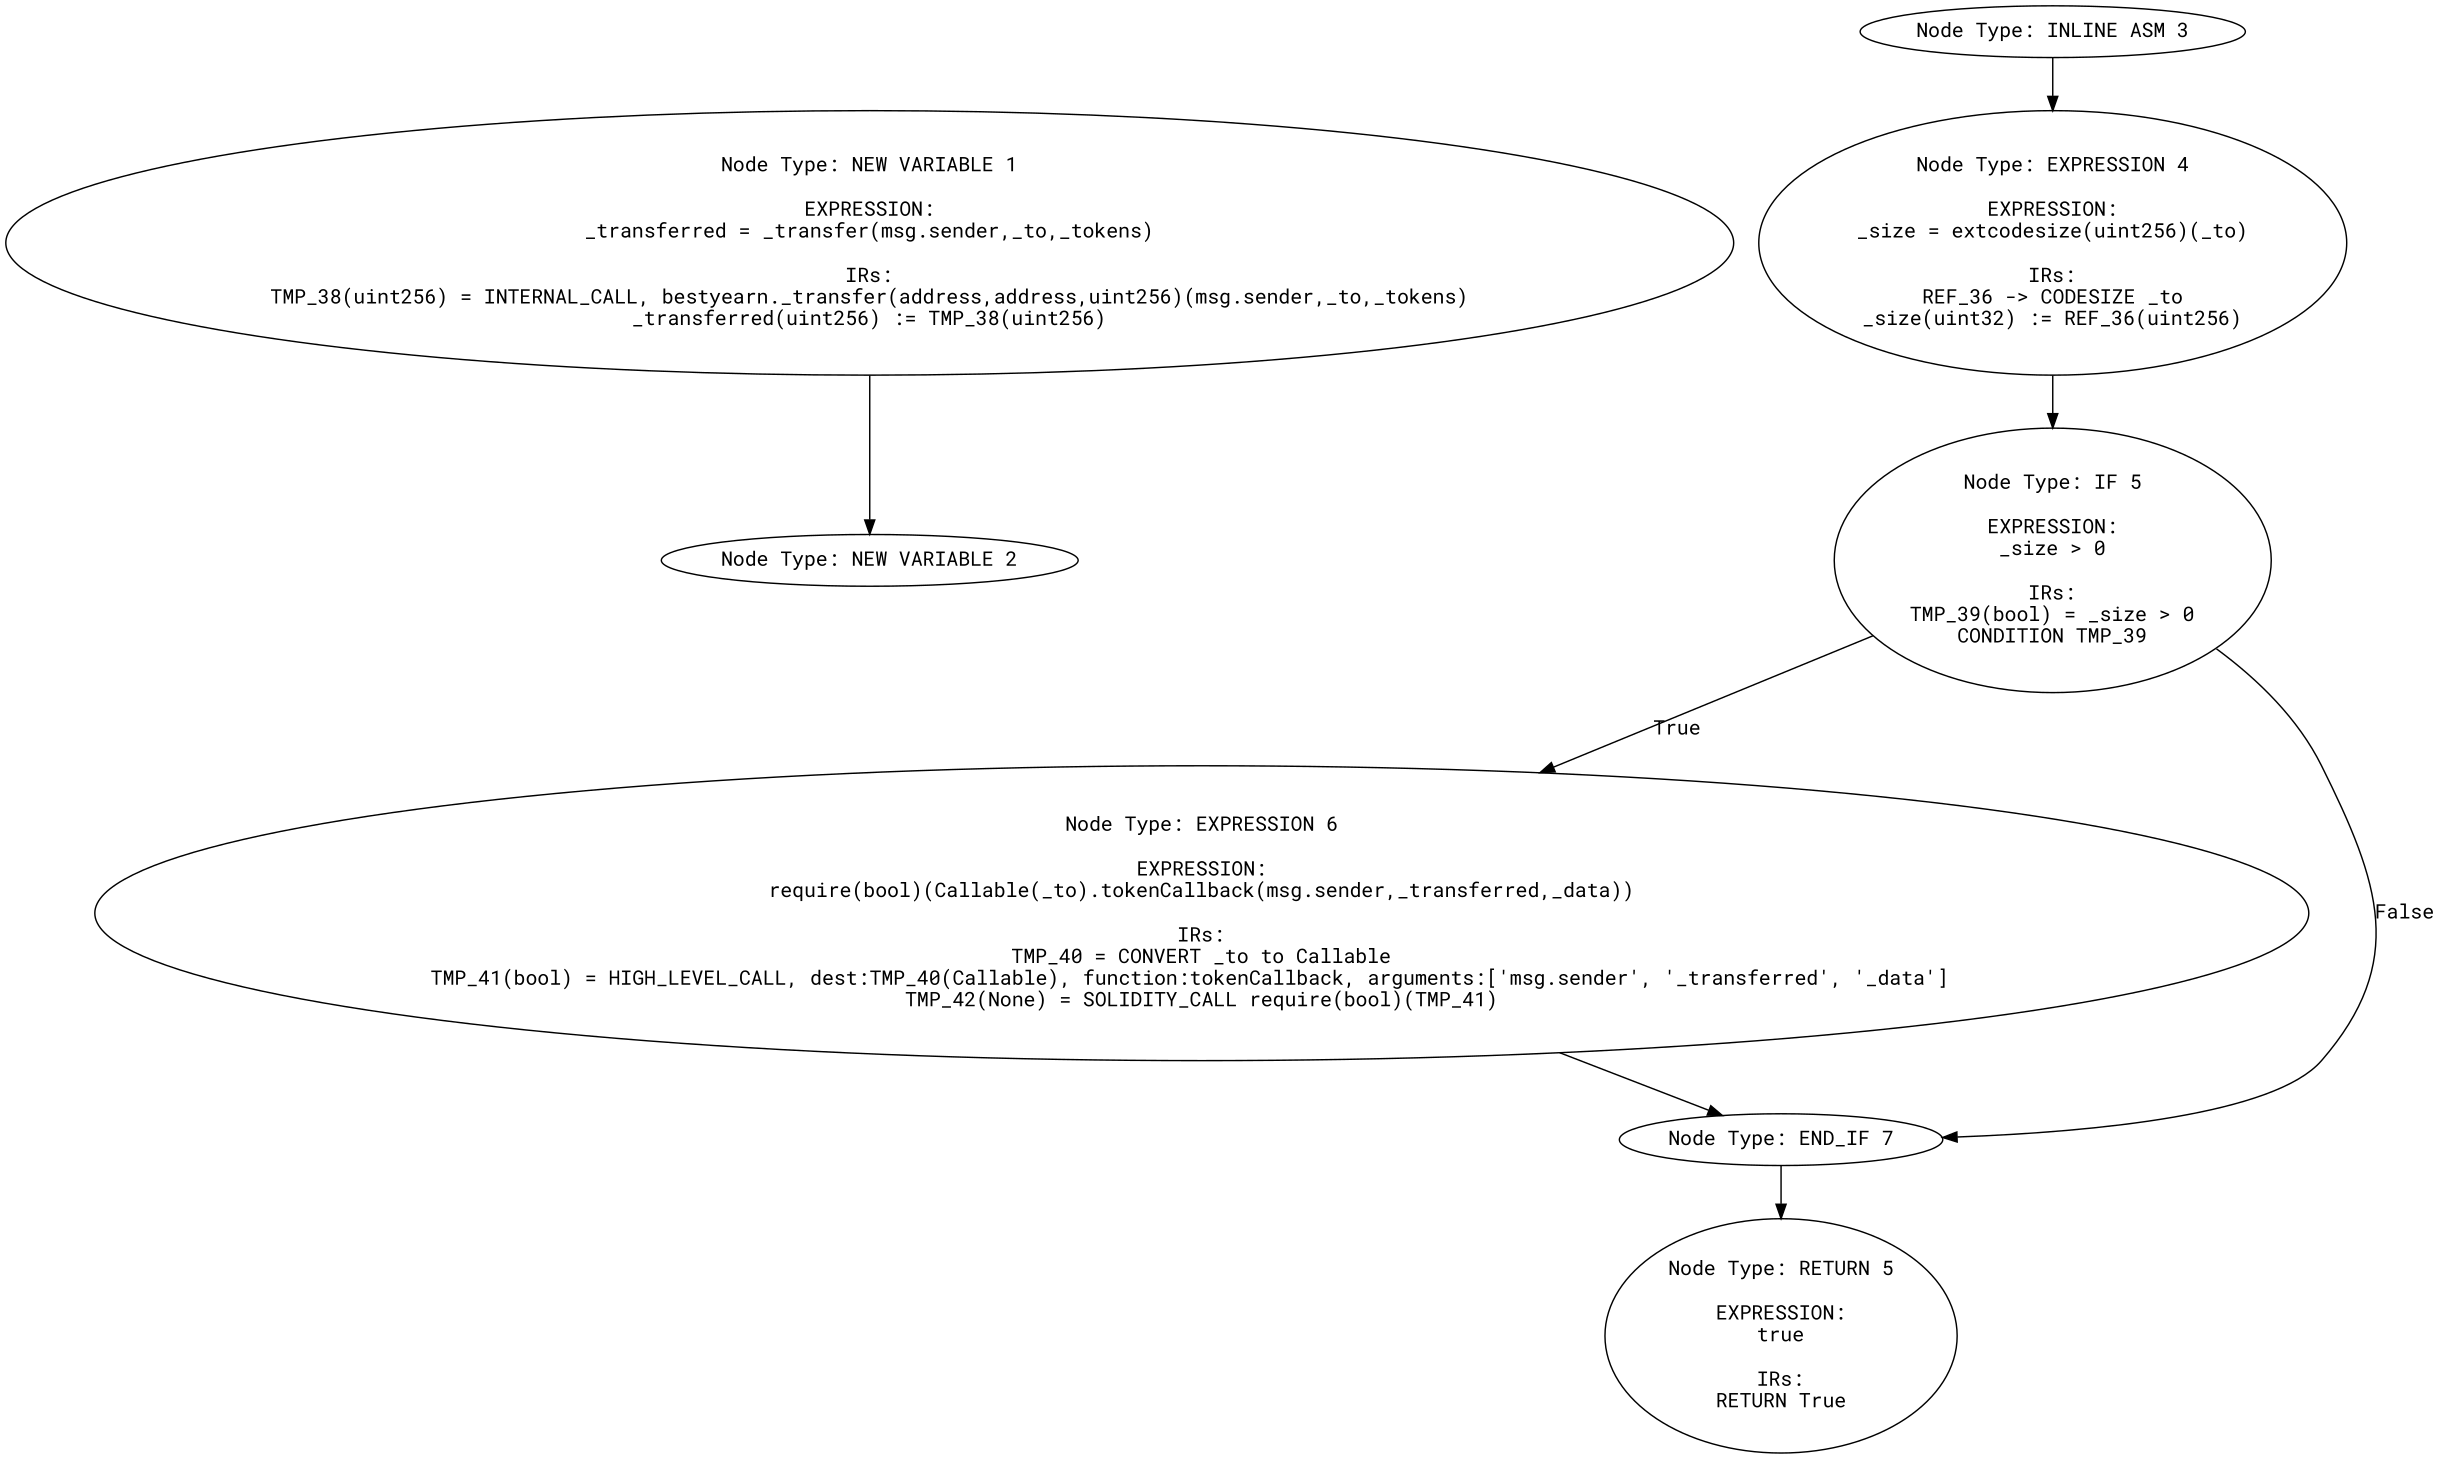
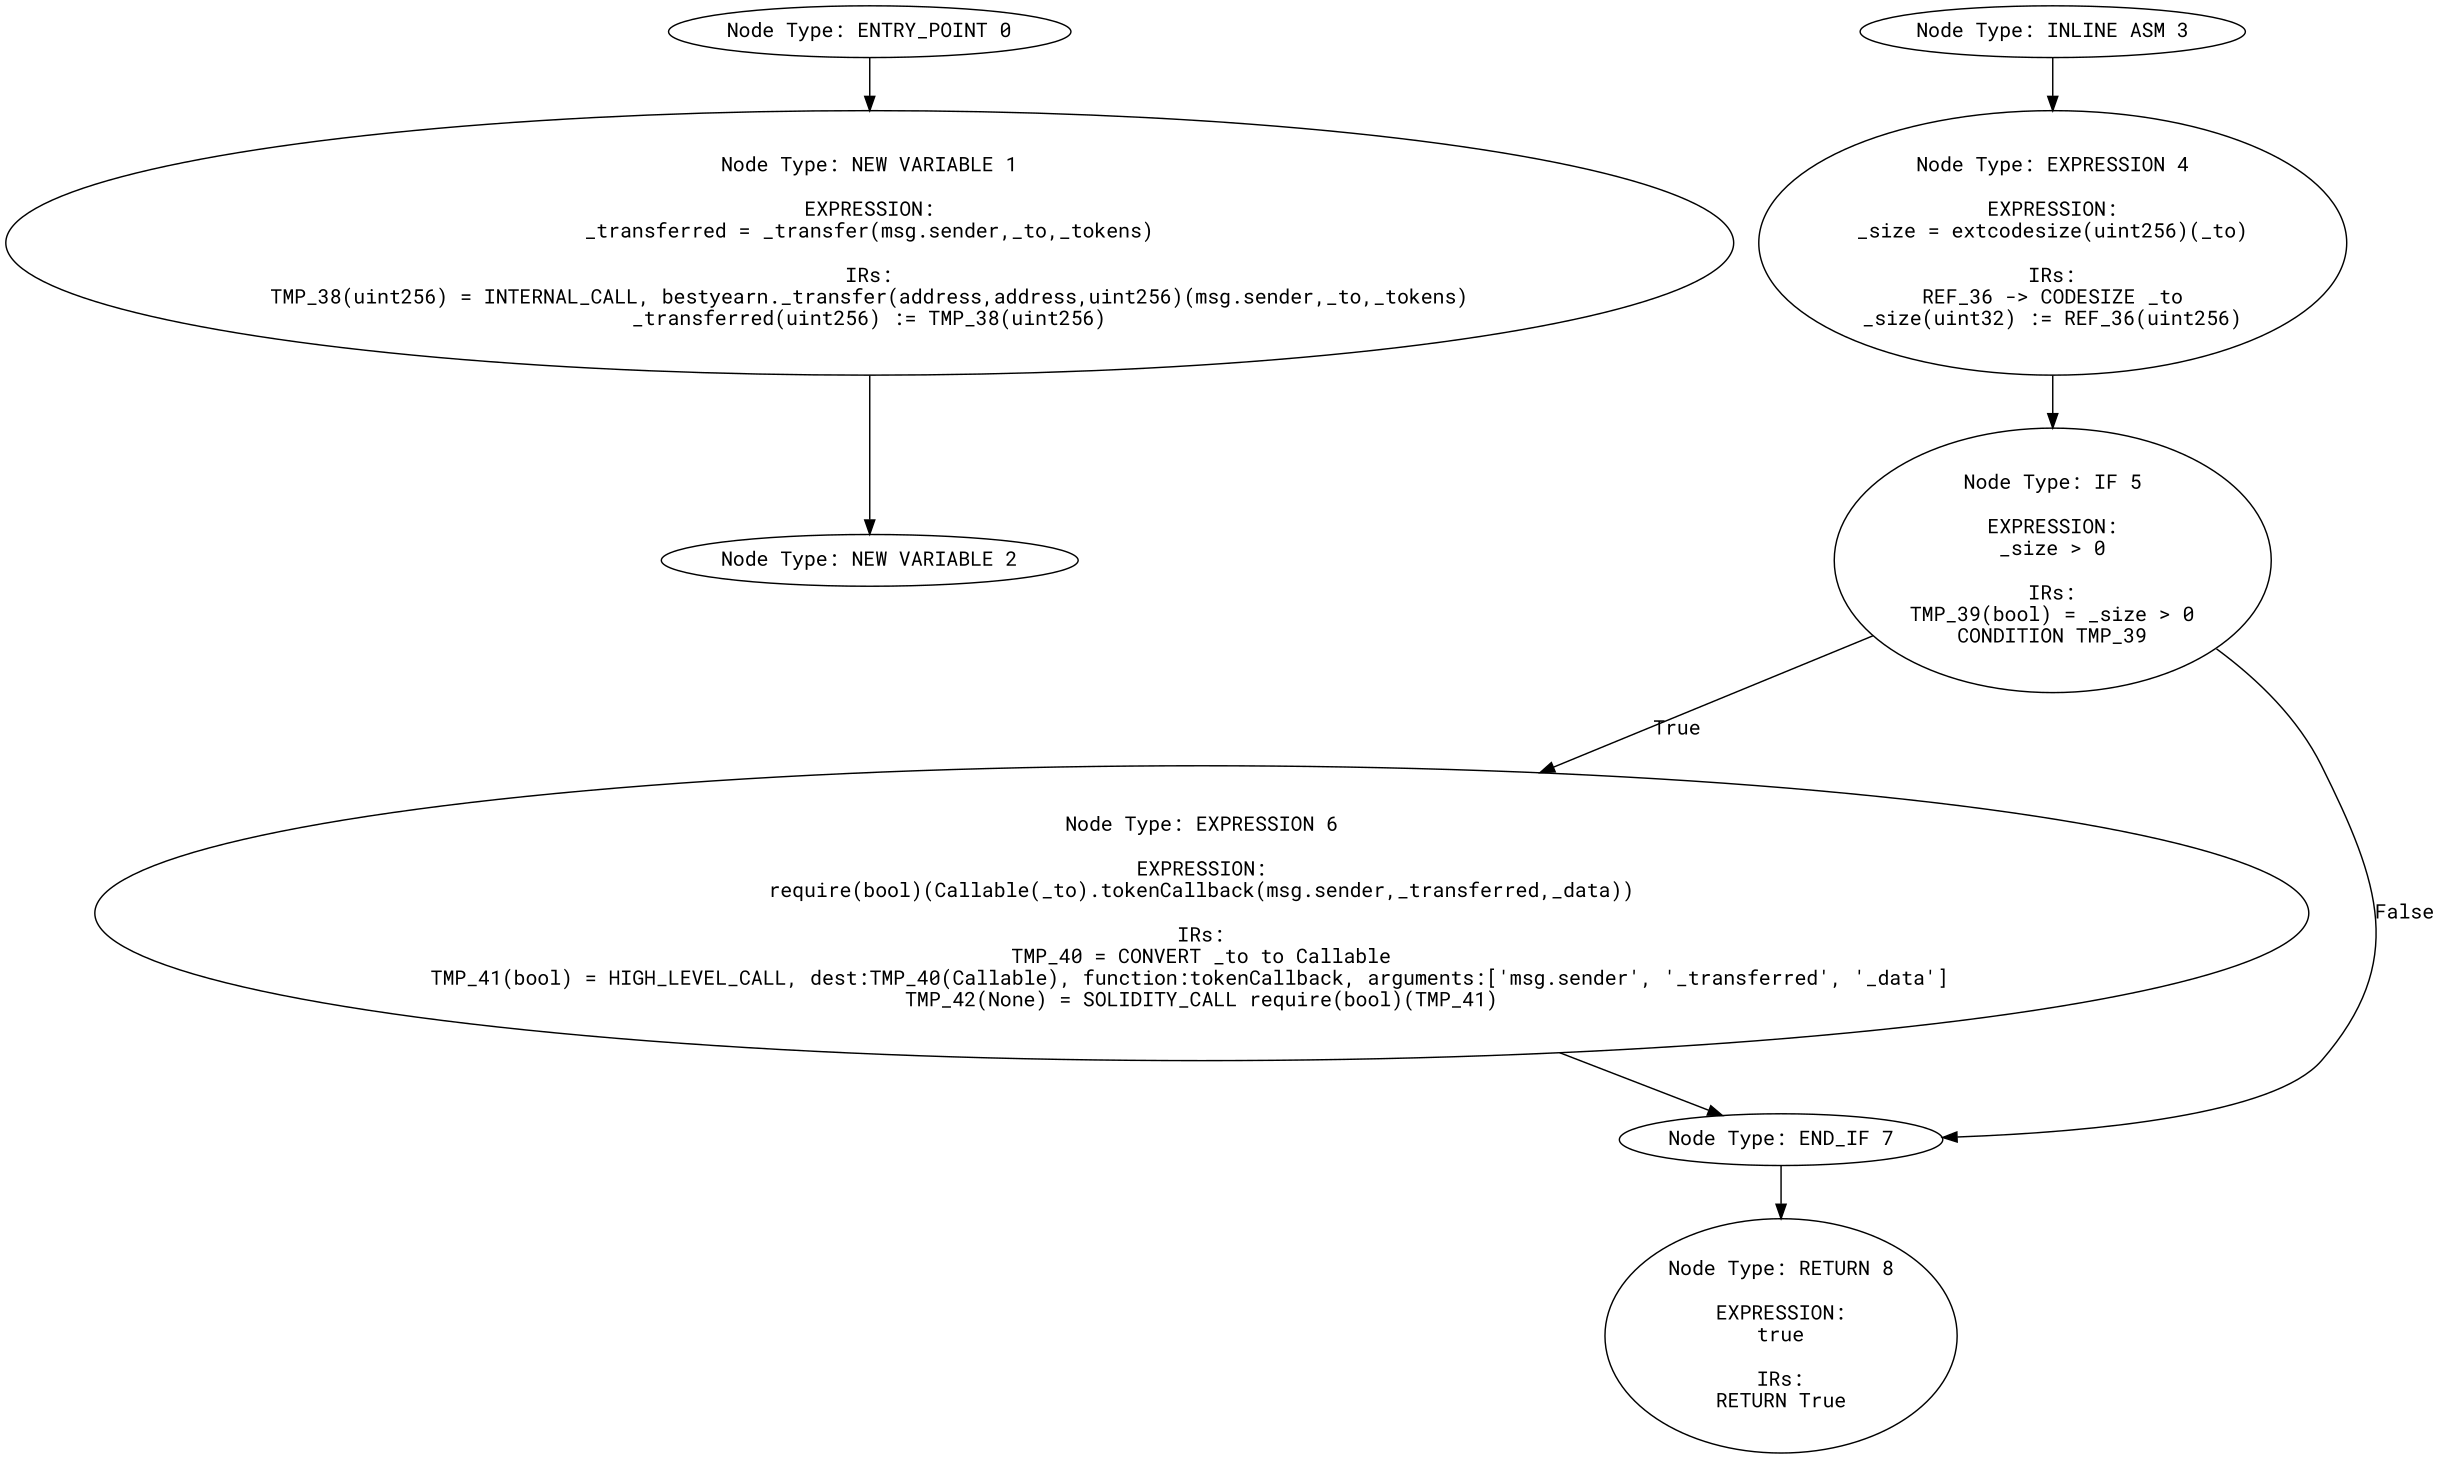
none -> (870, 32)
(1781, 1336) -> (1781, 1336)
